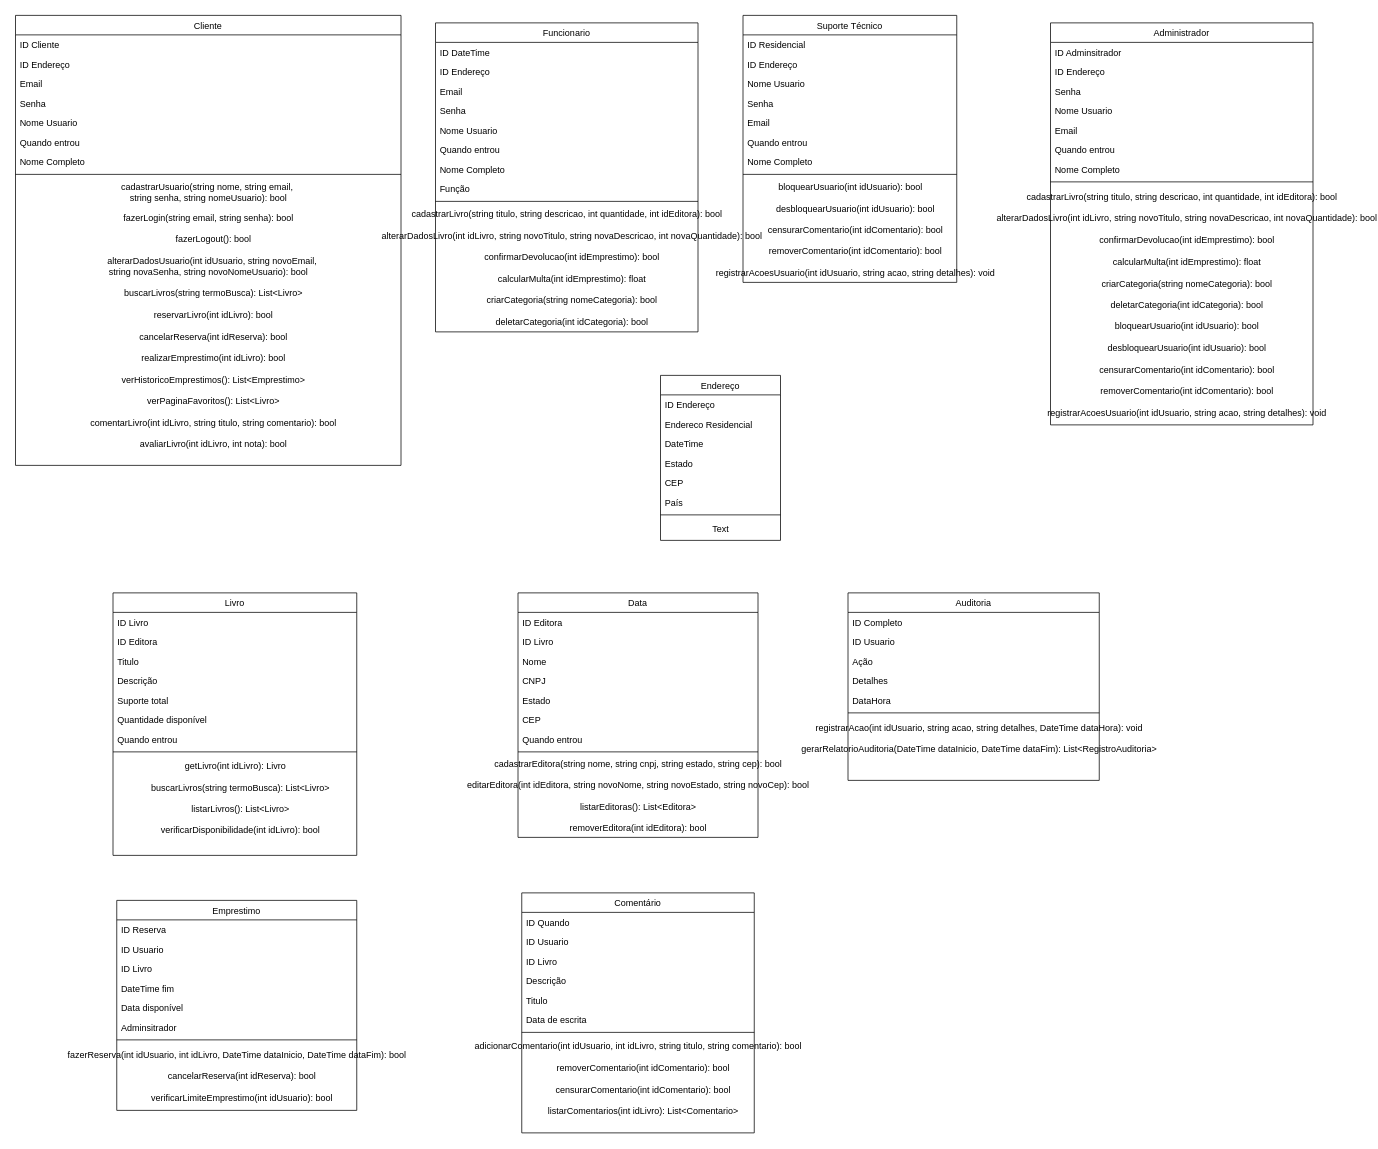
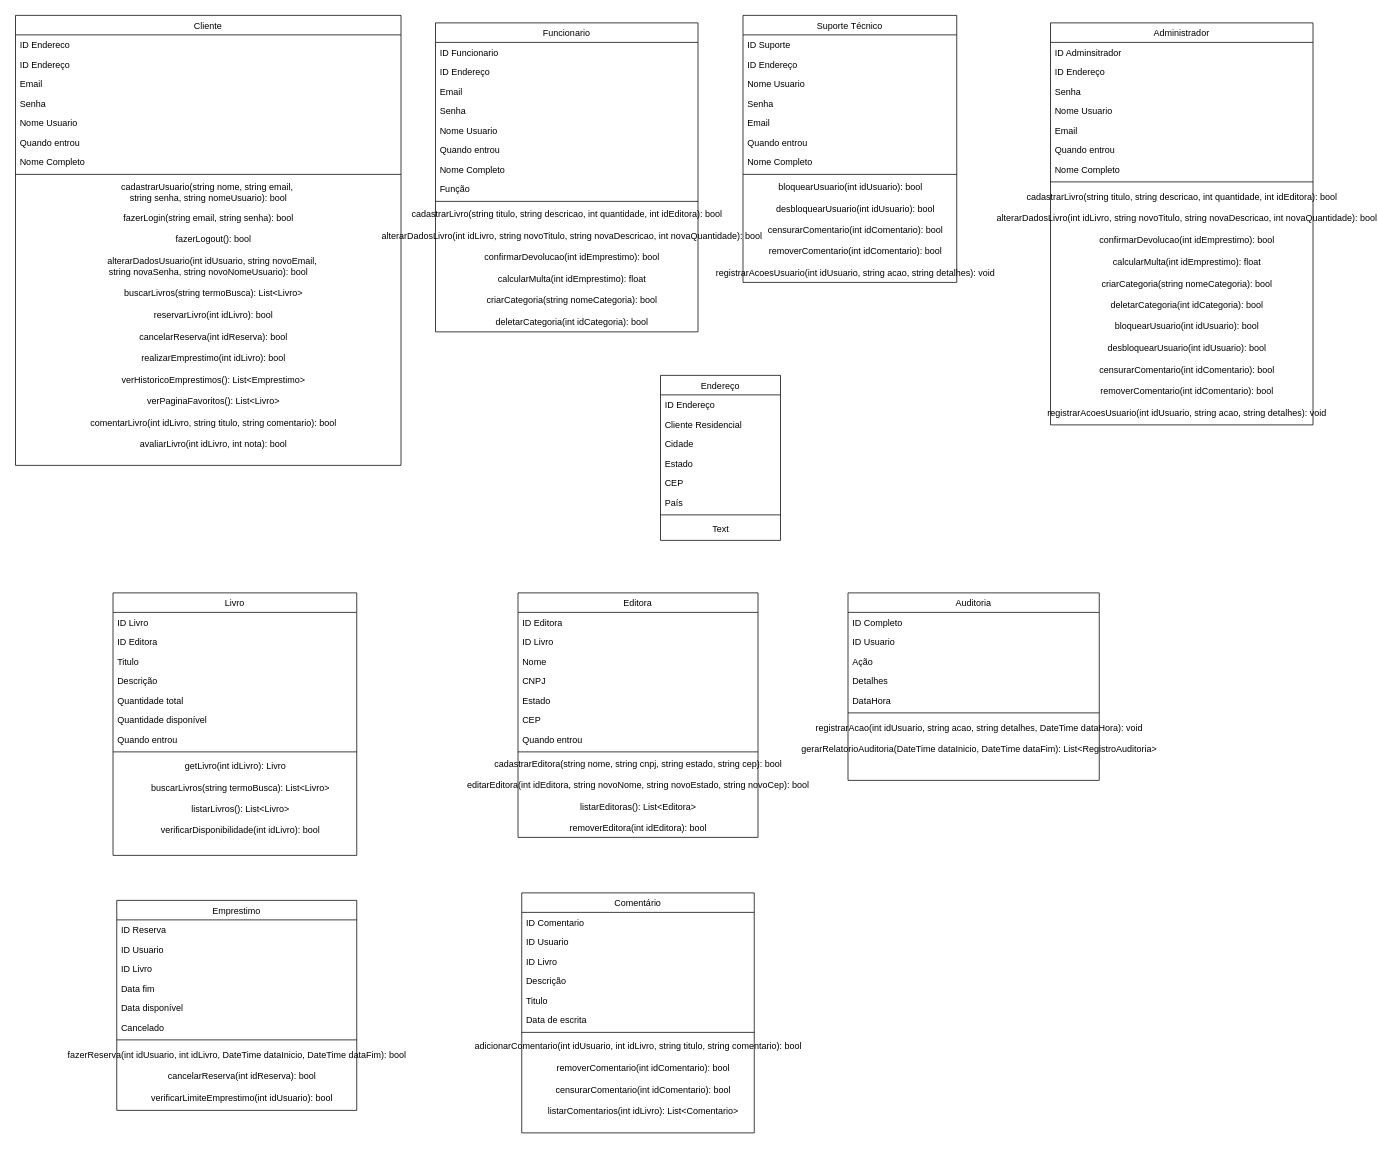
(41, 45) -> (46, 45)
(778, 45) -> (771, 45)
(465, 53) -> (471, 53)
(710, 425) -> (705, 425)
(683, 444) -> (678, 444)
(638, 603) -> (638, 603)
(147, 701) -> (154, 701)
(547, 923) -> (556, 923)
(147, 989) -> (139, 989)
(151, 1028) -> (142, 1028)
